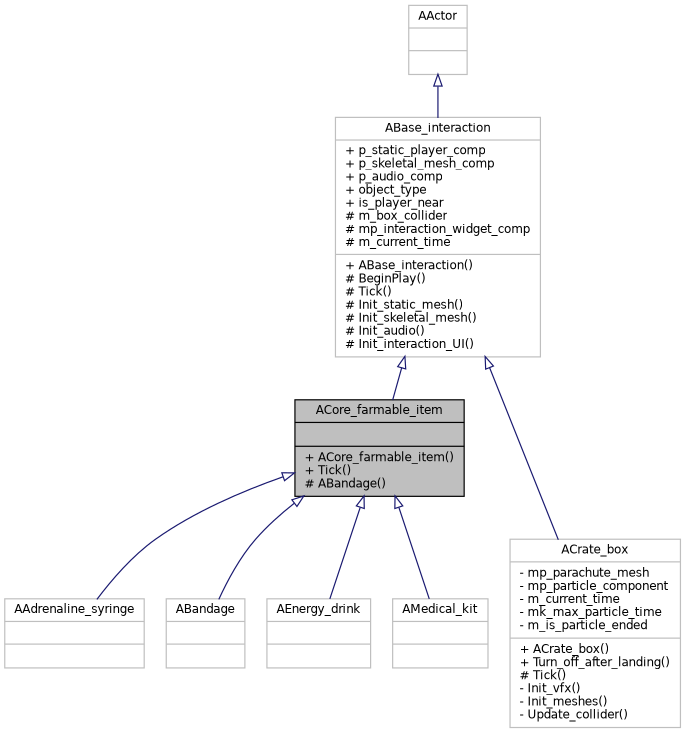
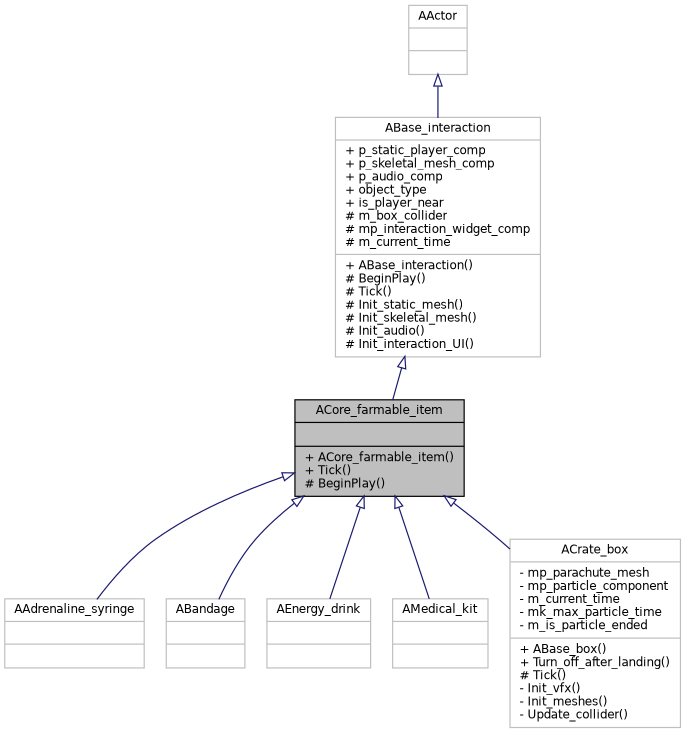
(524, 454) -> (482, 526)
(346, 484) -> (345, 484)
(565, 649) -> (563, 649)
